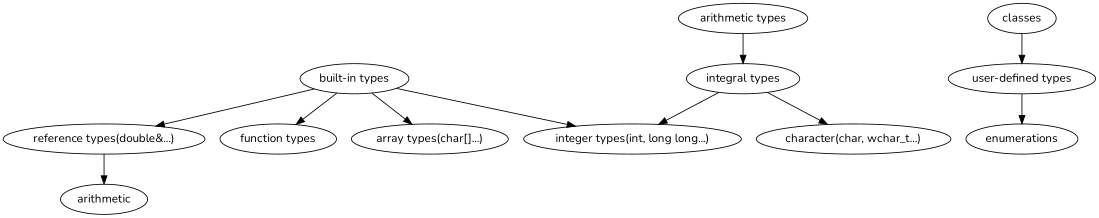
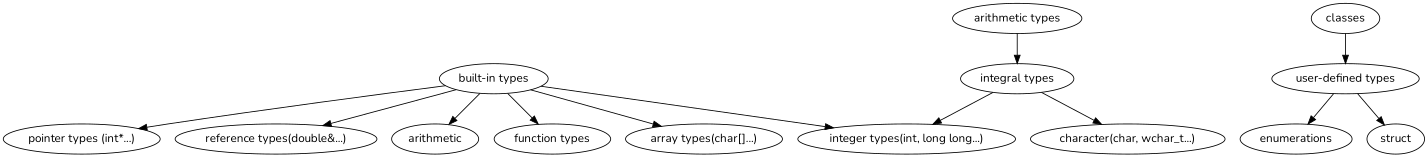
none -> (82, 139)
none -> (1396, 139)
(104, 165) -> (467, 106)
